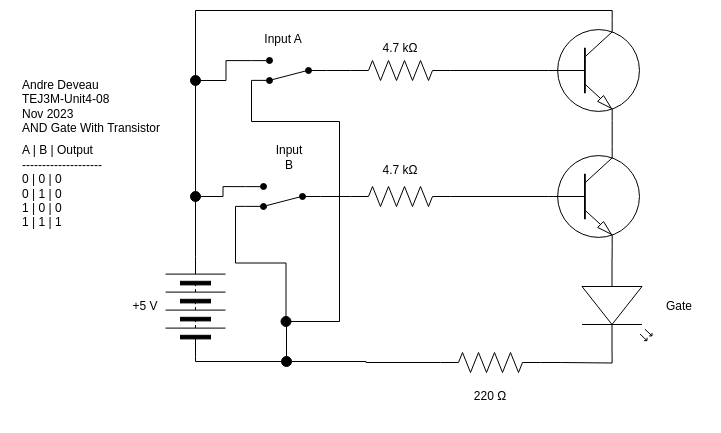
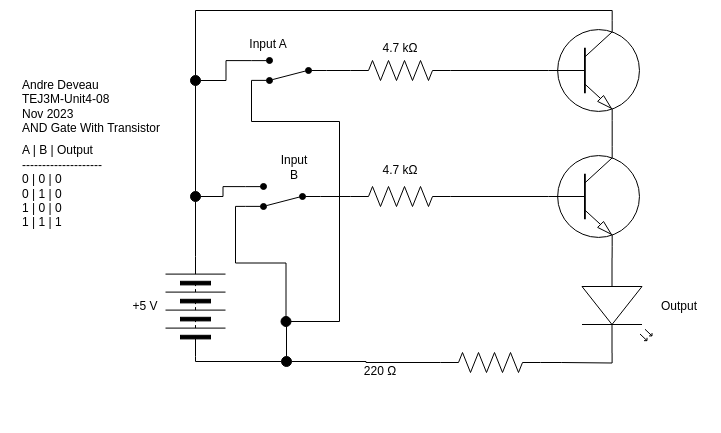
(283, 39) -> (268, 44)
(289, 157) -> (294, 167)
(680, 307) -> (680, 307)
(491, 397) -> (381, 372)
